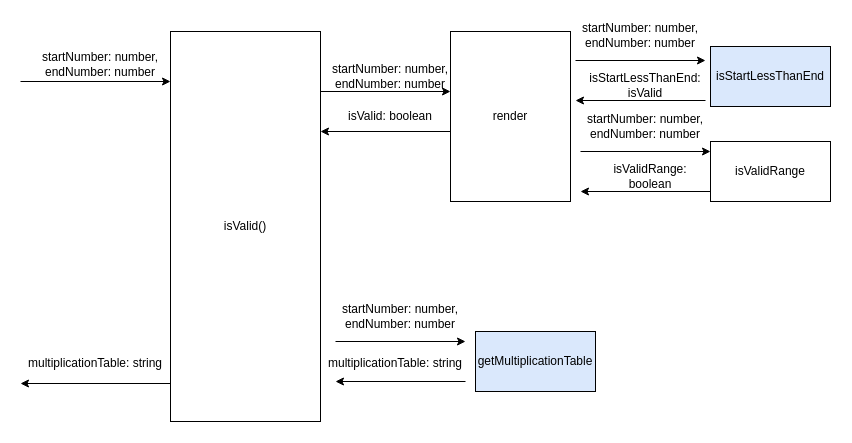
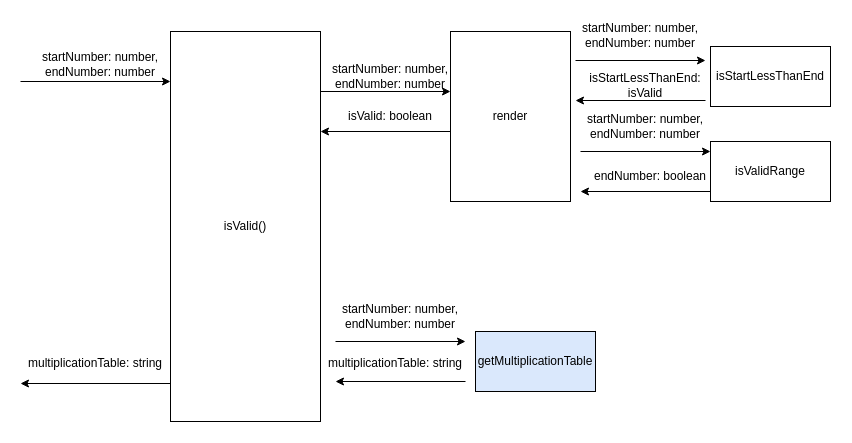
(771, 77) -> (771, 77)
(651, 177) -> (651, 177)
